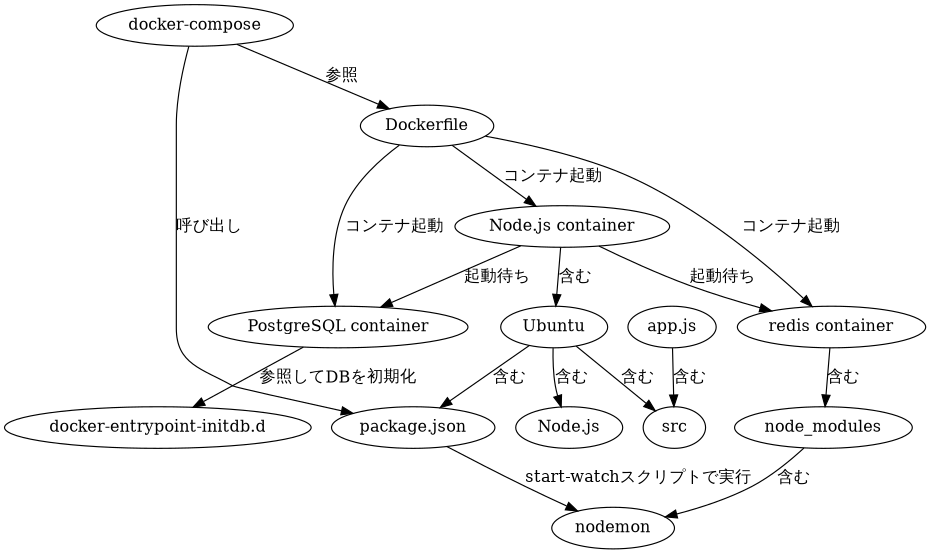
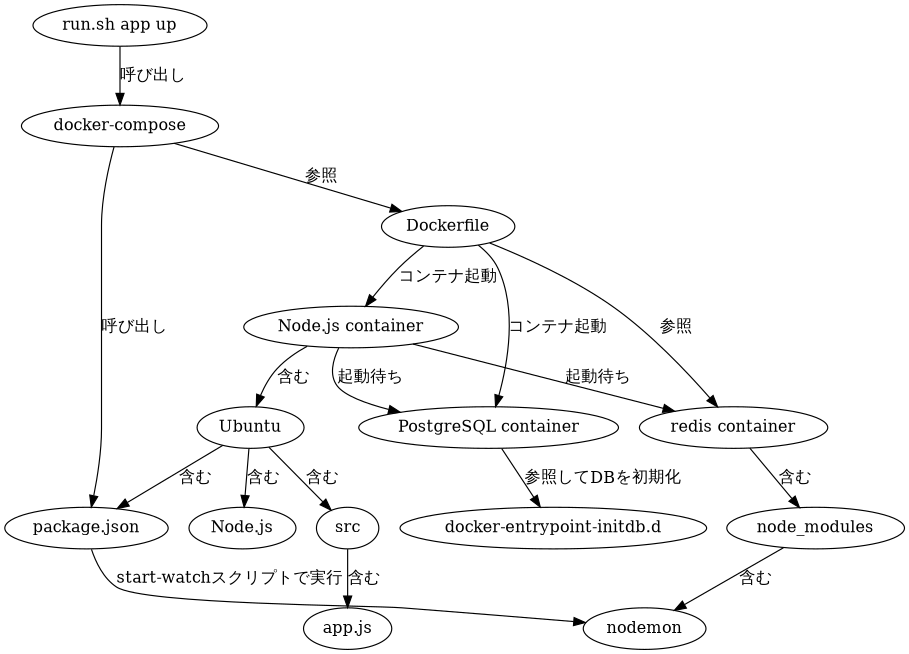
none -> (120, 25)
(791, 226) -> (676, 327)
(673, 371) -> (348, 573)
